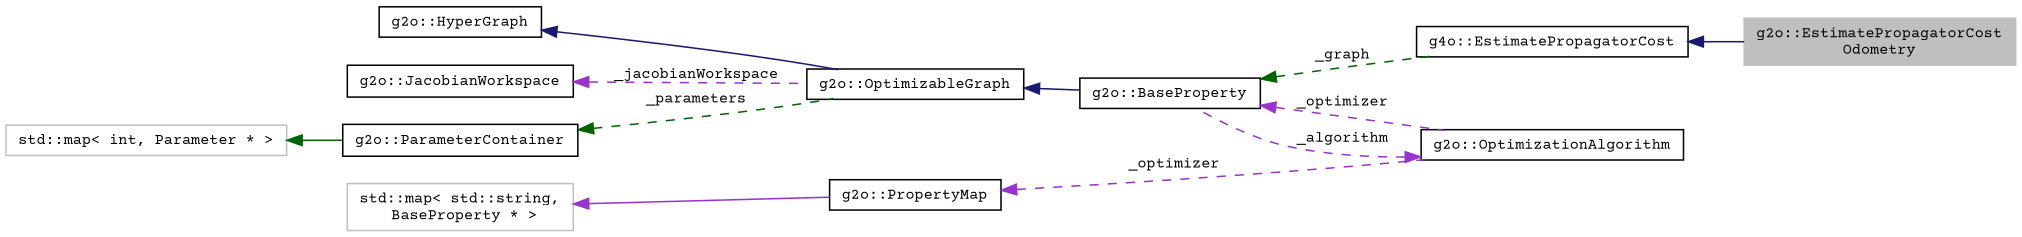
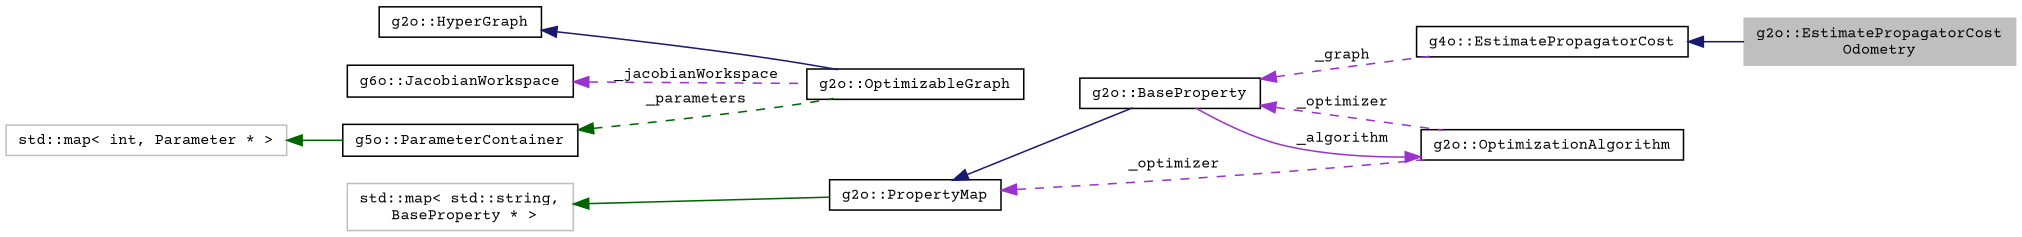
(1353, 66) -> (1353, 66)
(460, 81) -> (460, 81)
(1060, 89) -> (1050, 141)
(460, 140) -> (460, 140)
(1297, 148) -> (1297, 148)
(709, 200) -> (709, 200)
